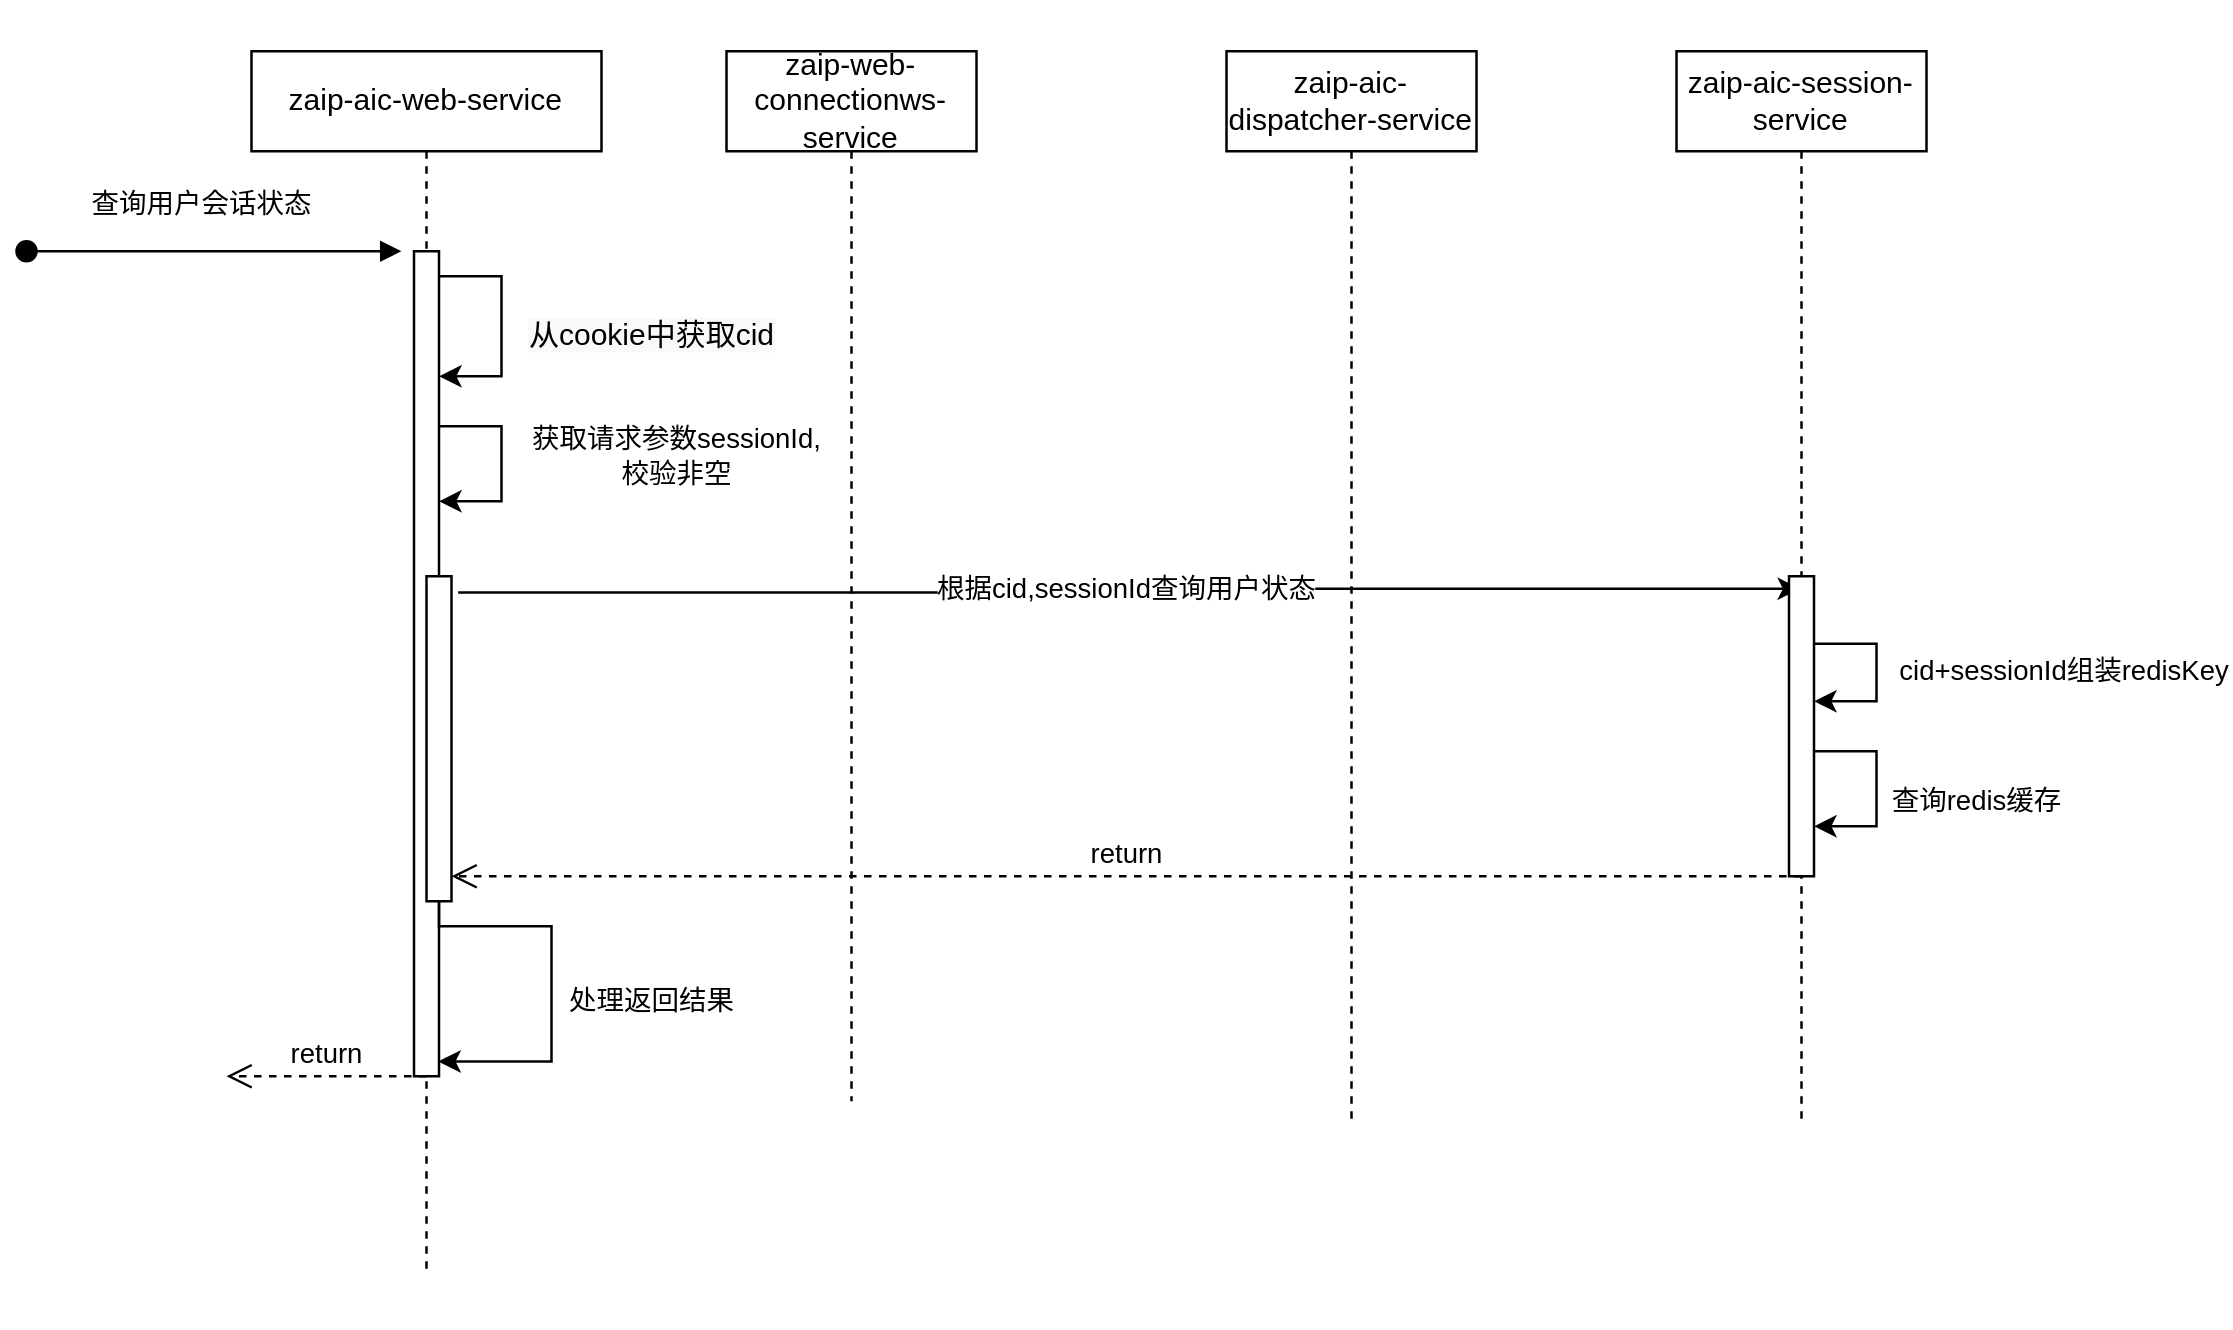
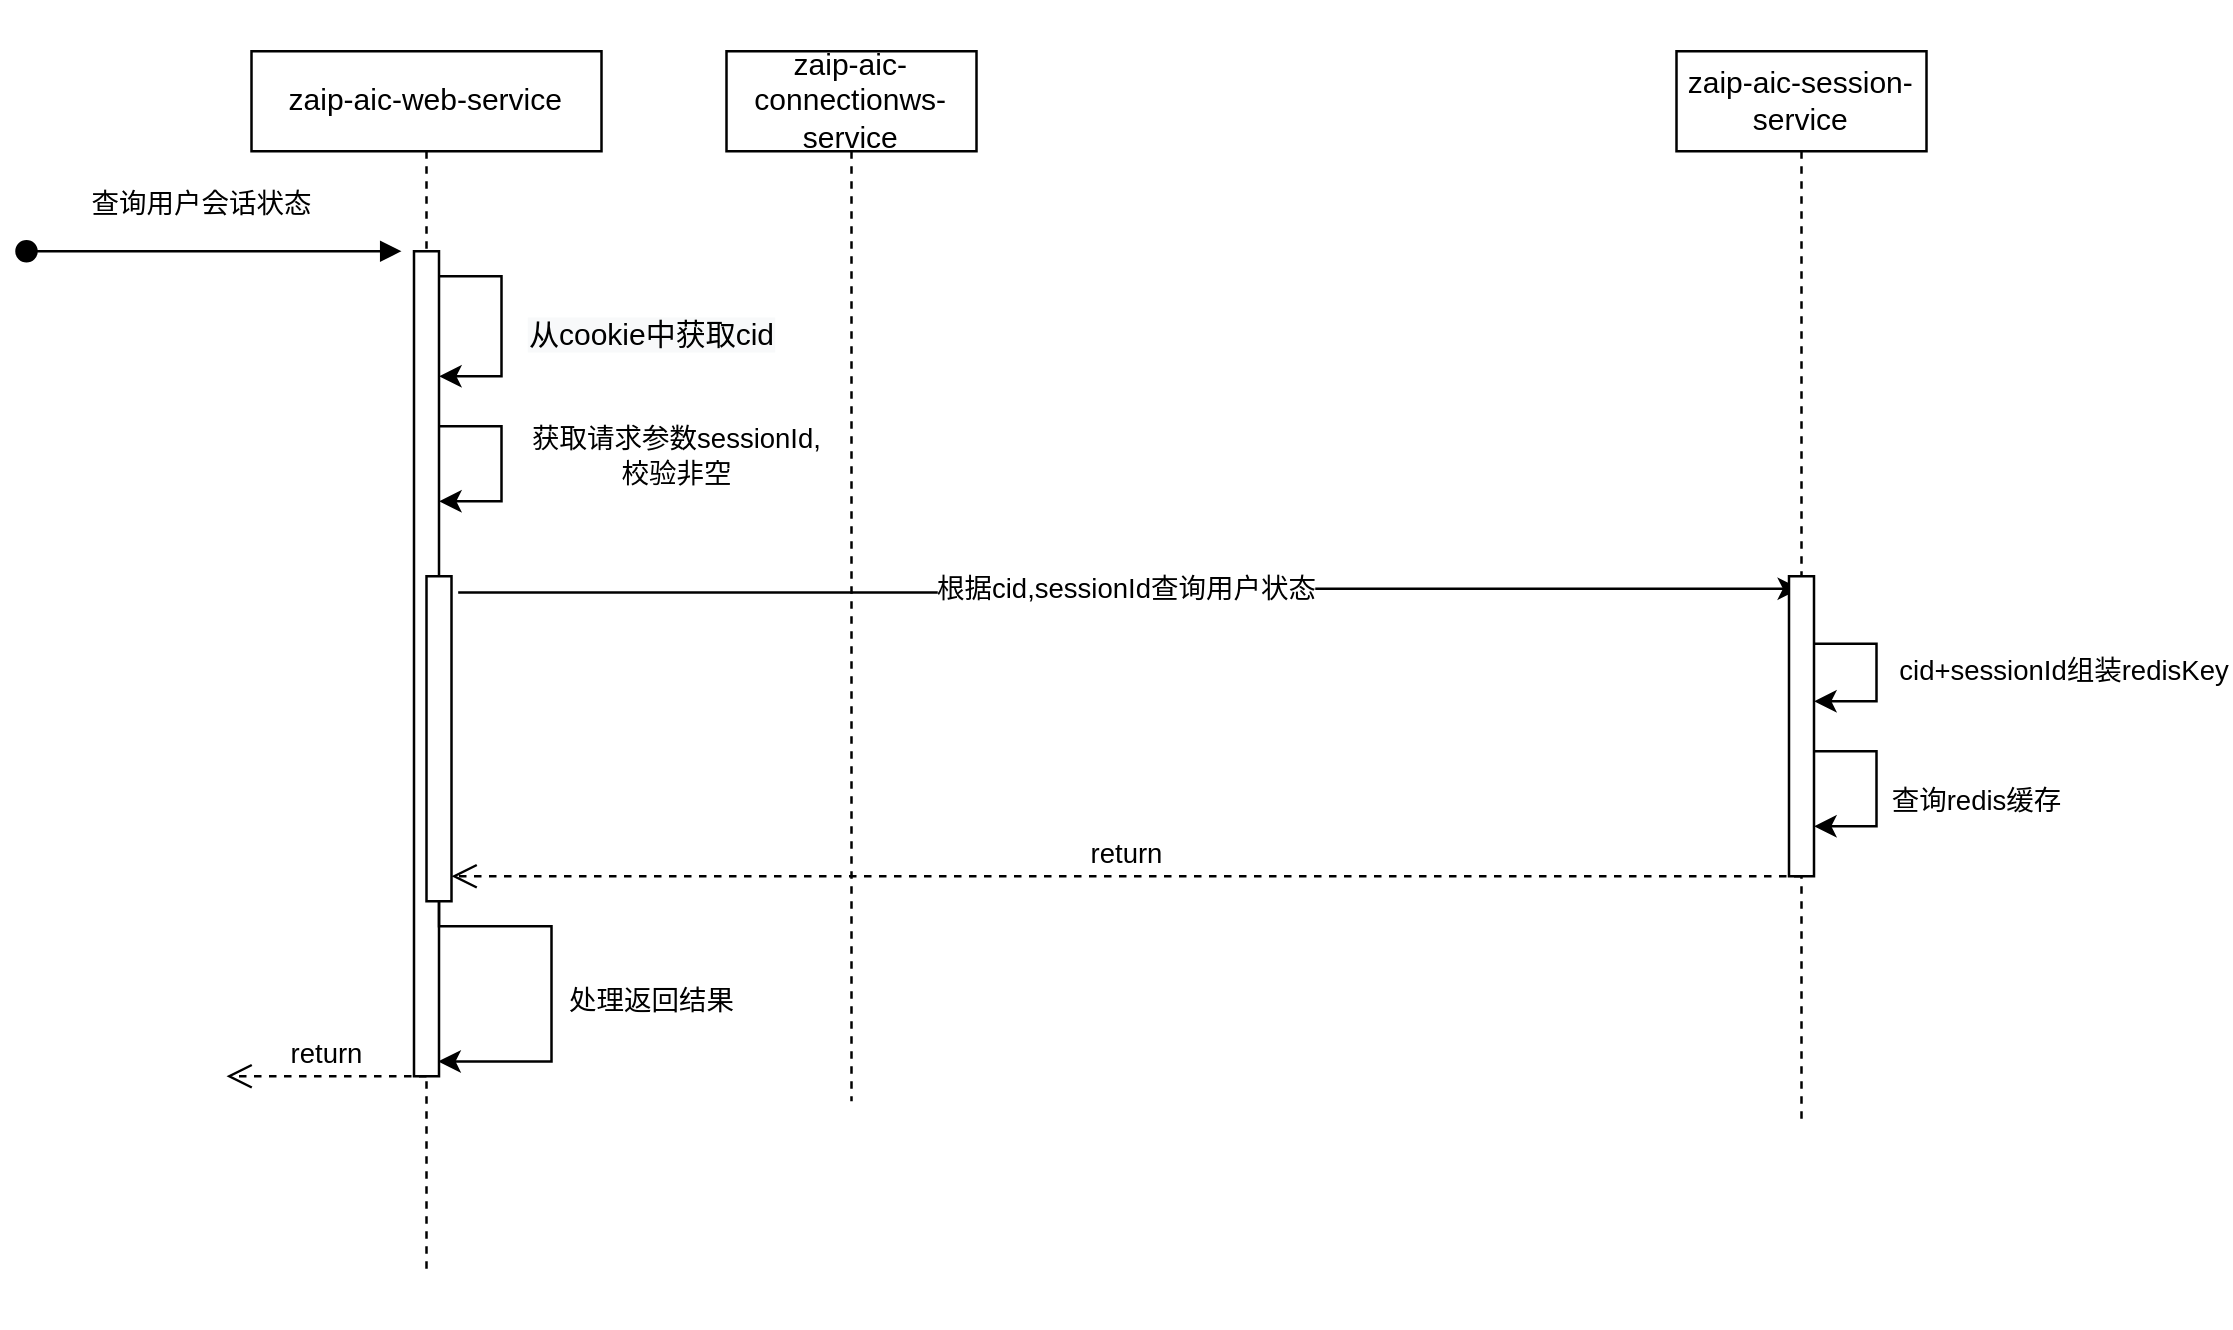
(851, 101) -> (851, 101)
(1351, 589) -> none
